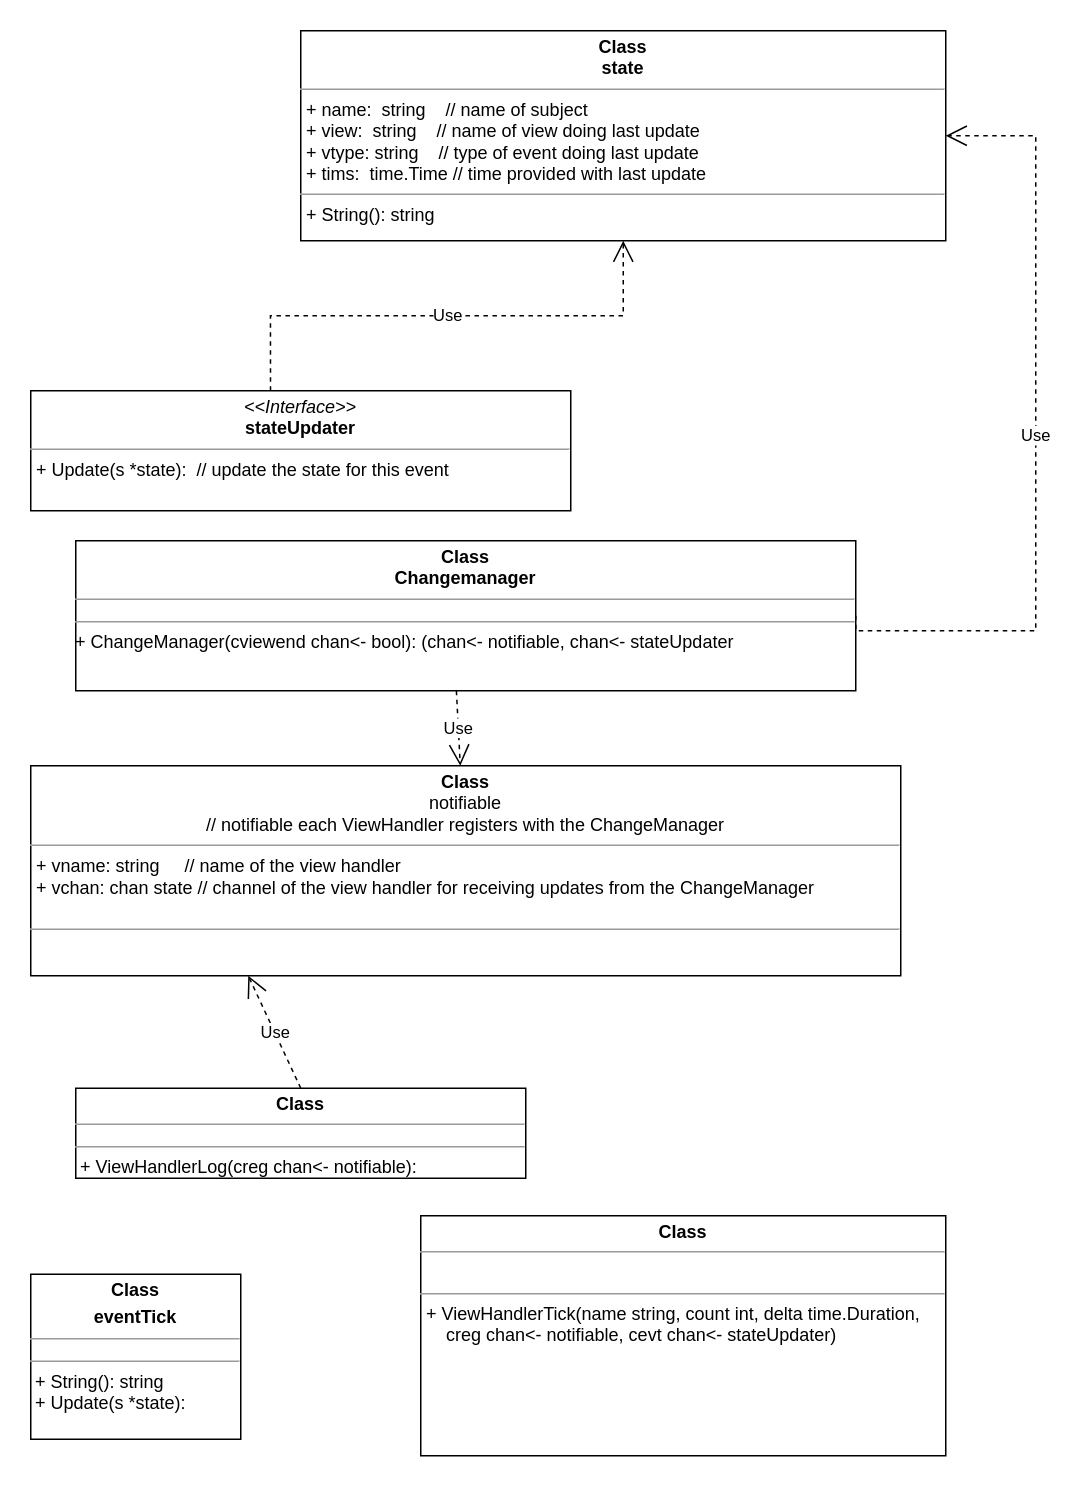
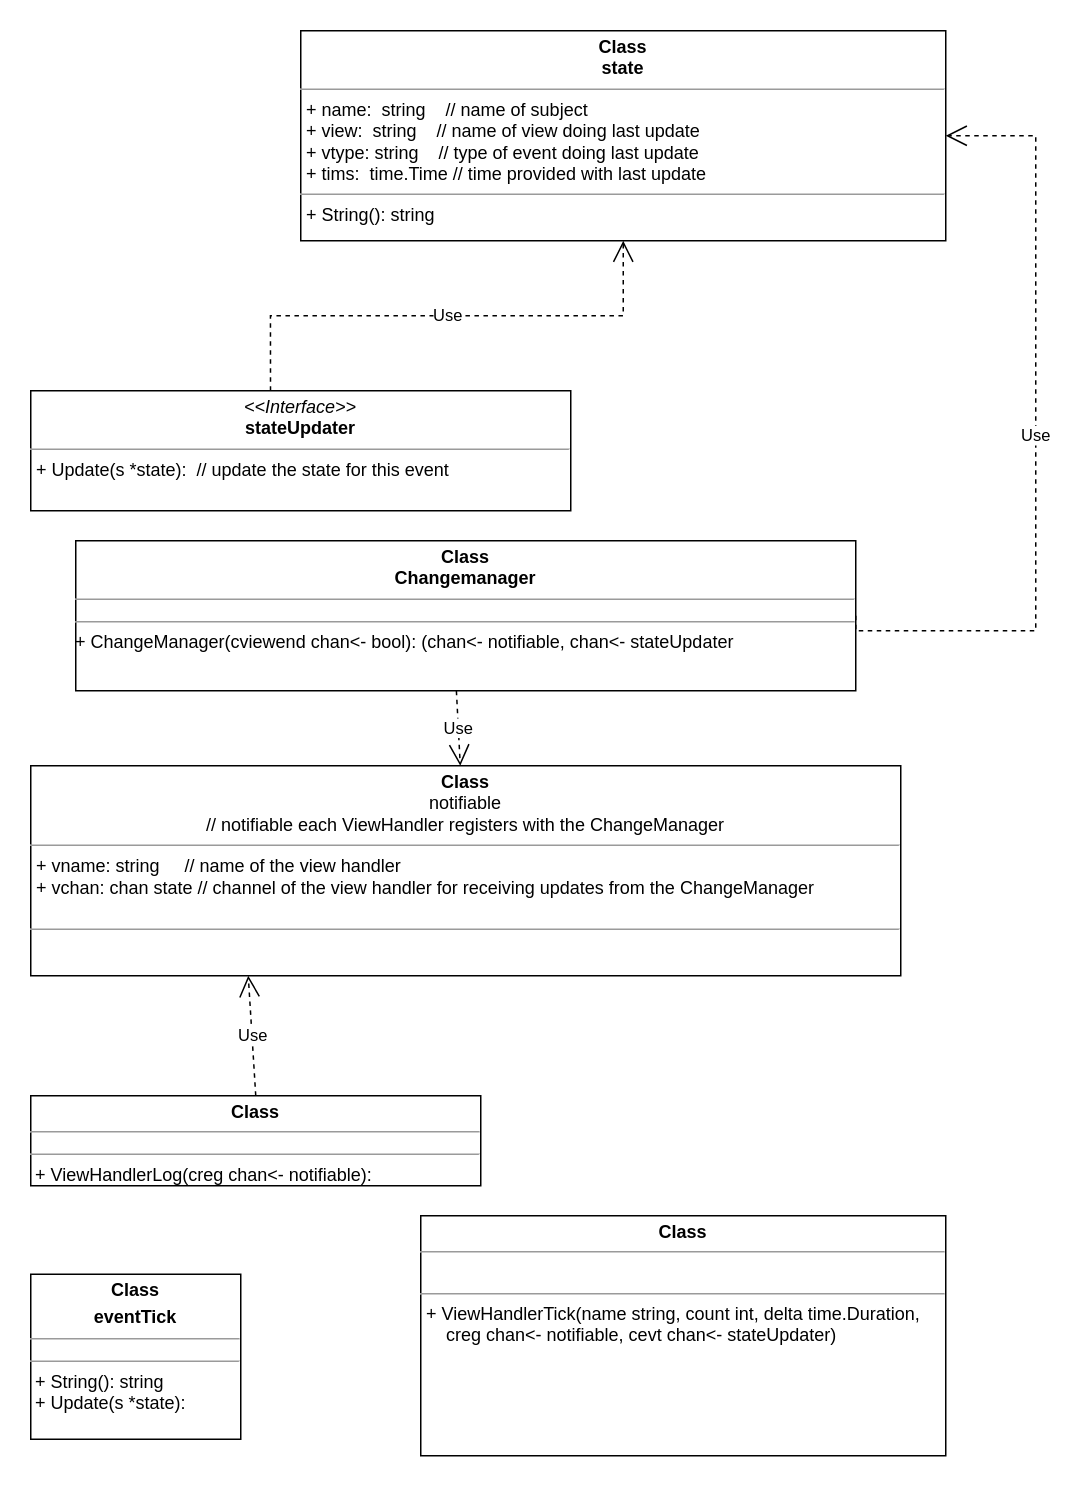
(301, 1133) -> (256, 1141)
